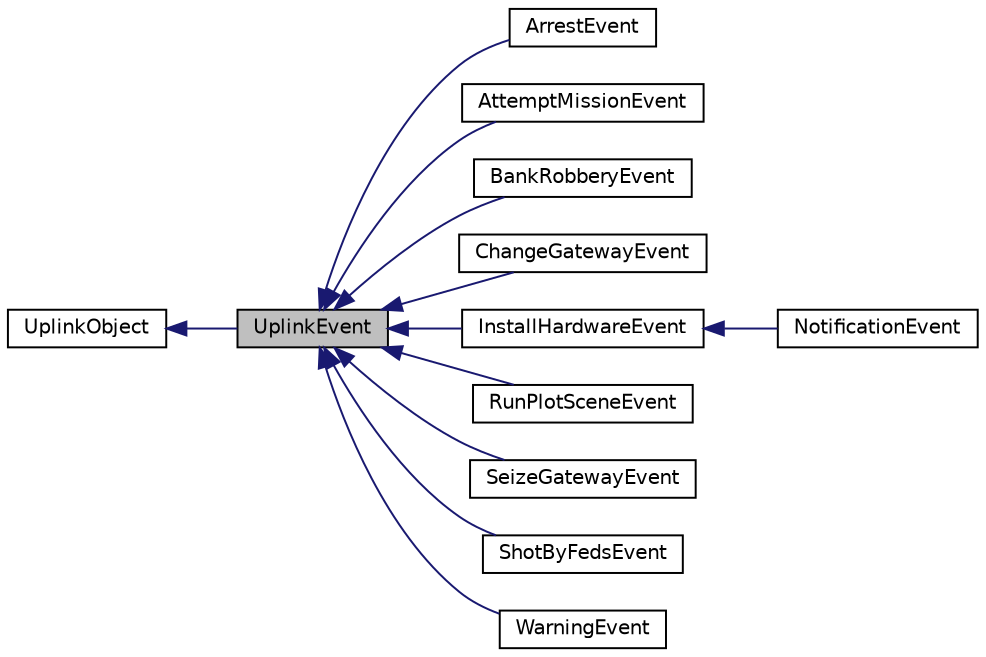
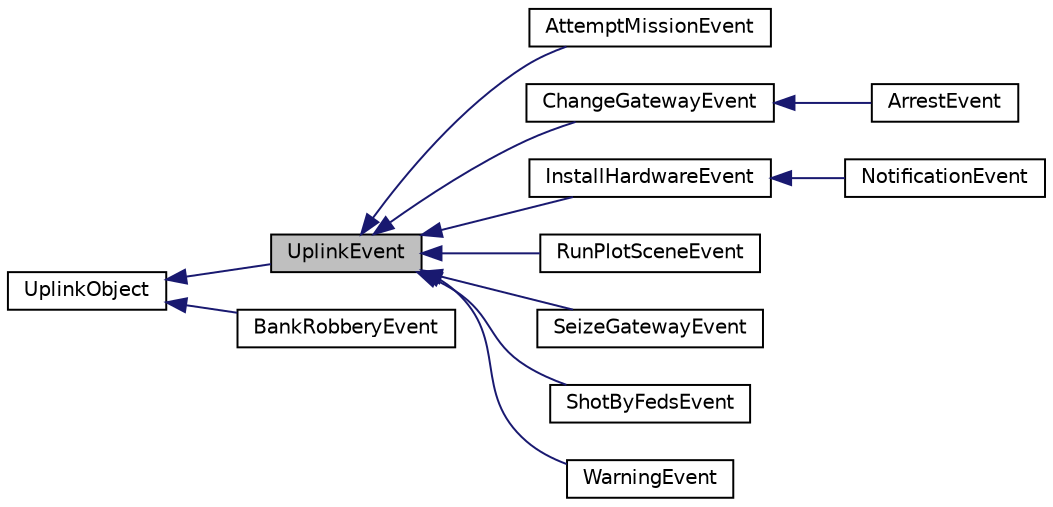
(392, 144) -> (833, 103)
(422, 238) -> (212, 309)
